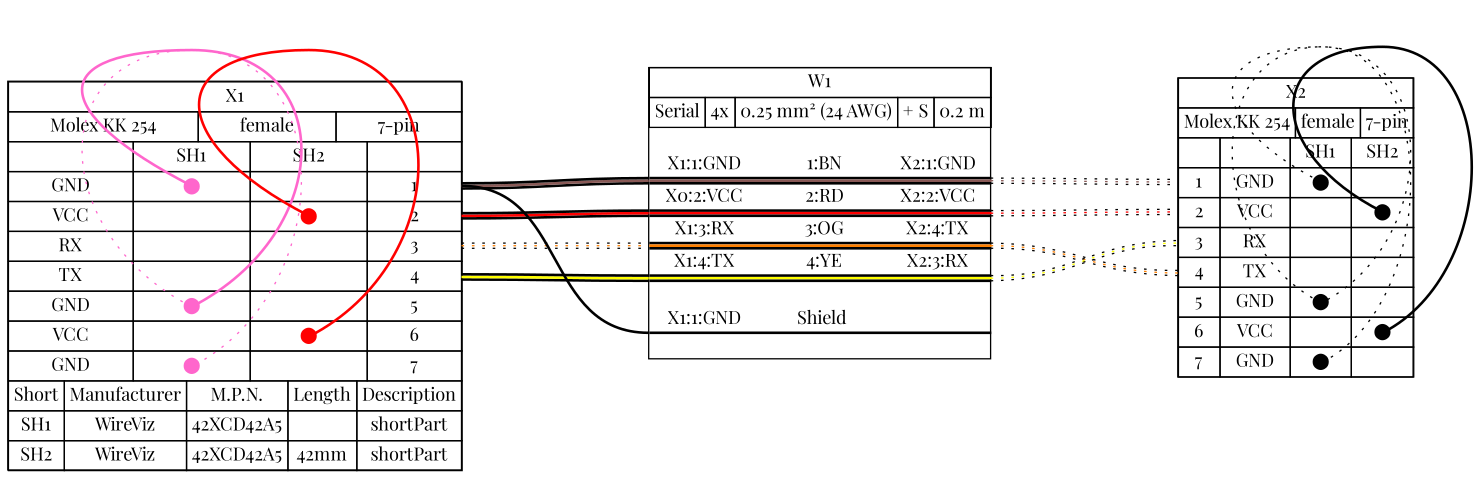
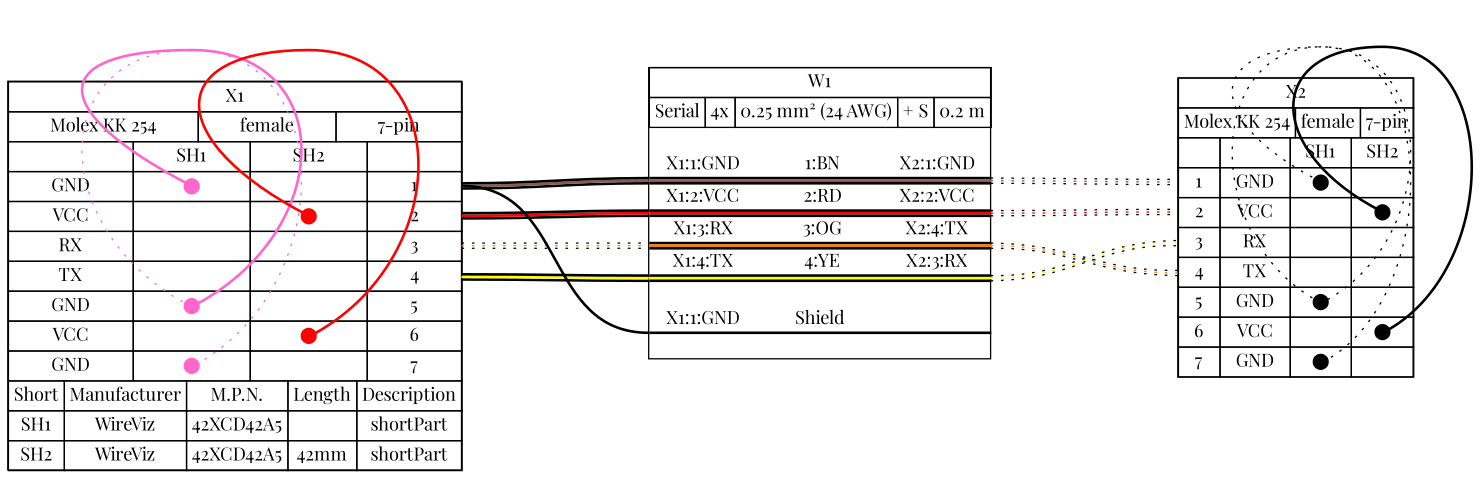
(705, 196) -> (703, 196)
